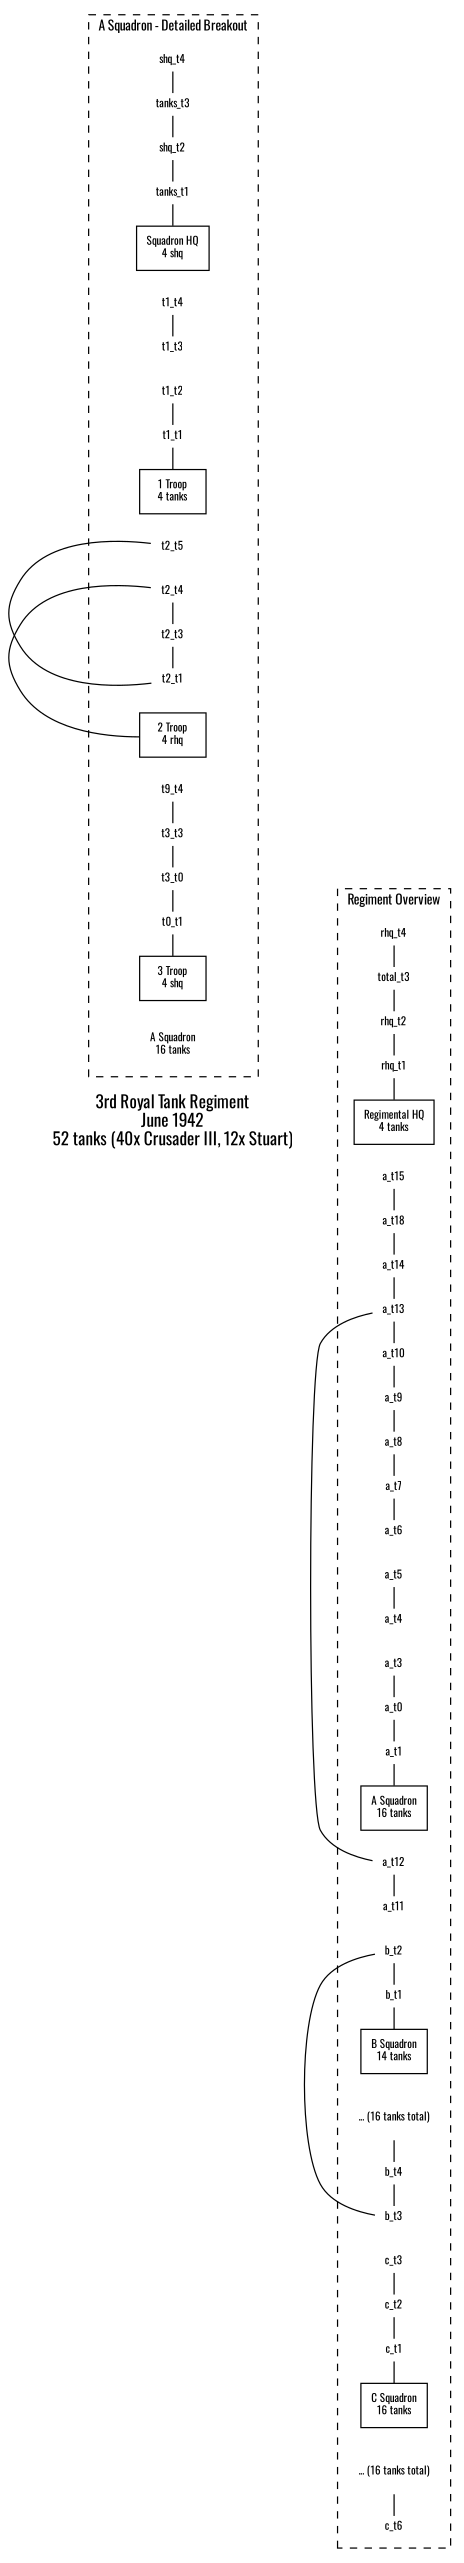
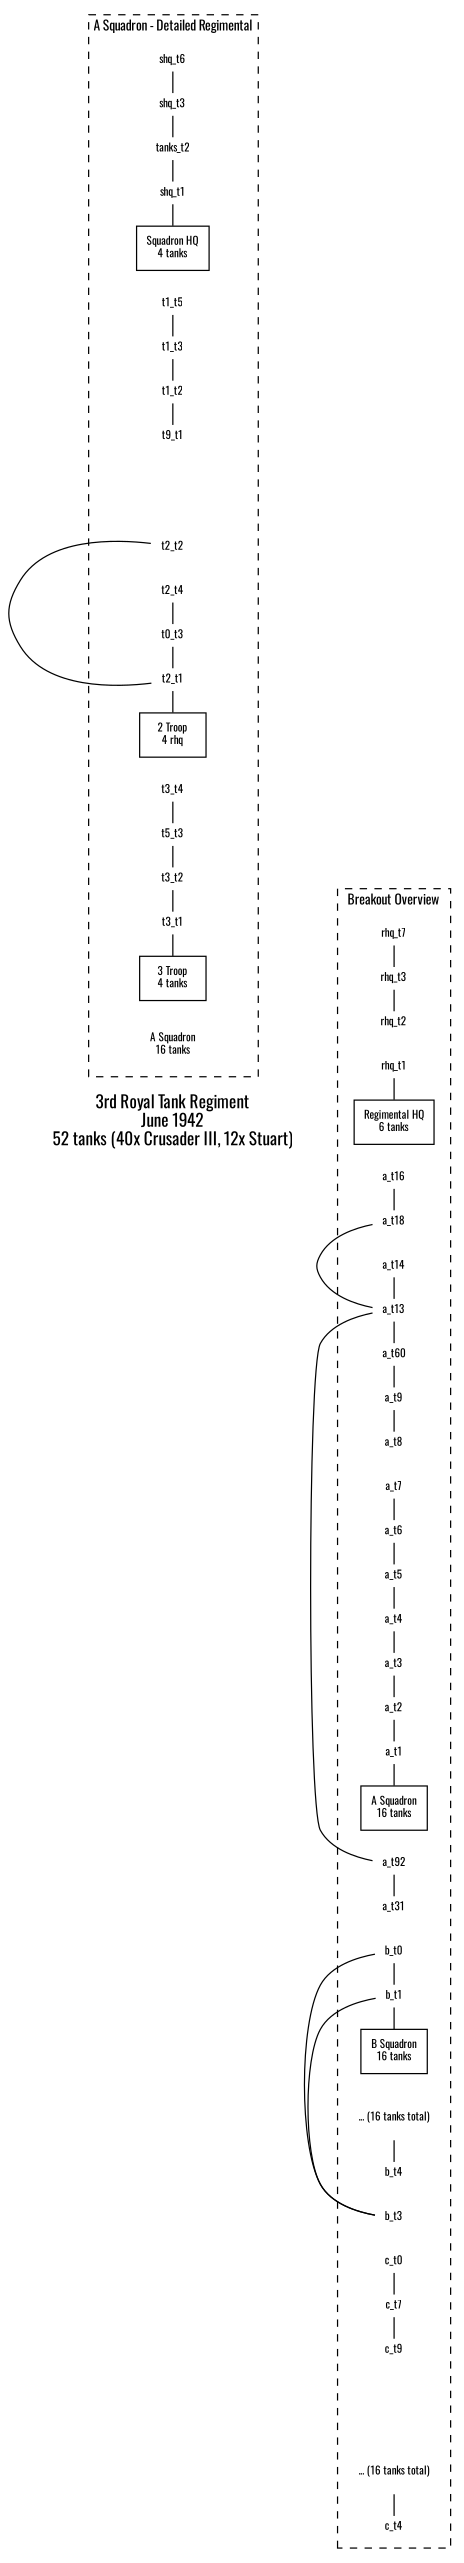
(173, 27) -> (173, 27)
(173, 60) -> (173, 60)
(173, 104) -> (173, 104)
(173, 149) -> (173, 149)
(173, 193) -> (173, 193)
(173, 248) -> (173, 248)
(173, 304) -> (173, 304)
none -> (173, 370)
(173, 436) -> (173, 436)
(173, 492) -> none
(173, 547) -> (173, 547)
(173, 635) -> (173, 635)
(9, 653) -> (173, 702)
(173, 790) -> (173, 790)
(173, 835) -> (173, 835)
(173, 879) -> (173, 879)
(394, 901) -> (394, 901)
(173, 923) -> (173, 923)
(394, 934) -> (394, 934)
(173, 978) -> (173, 978)
(394, 978) -> (394, 978)
(394, 1045) -> none
(394, 1122) -> (394, 1122)
(394, 1178) -> (394, 1178)
(394, 1244) -> (317, 1266)
(394, 1355) -> (394, 1355)
(394, 1465) -> none
none -> (394, 1554)
none -> (394, 1642)
(394, 1709) -> (394, 1709)
(394, 1863) -> (394, 1863)
(394, 1908) -> (394, 1908)
(394, 1952) -> (394, 1952)
(394, 2051) -> (394, 2051)
(394, 2195) -> (314, 2049)
(394, 2262) -> (394, 2262)
(394, 2306) -> (394, 2306)
(394, 2350) -> (394, 2350)
(394, 2405) -> none
(394, 2527) -> (394, 2527)
